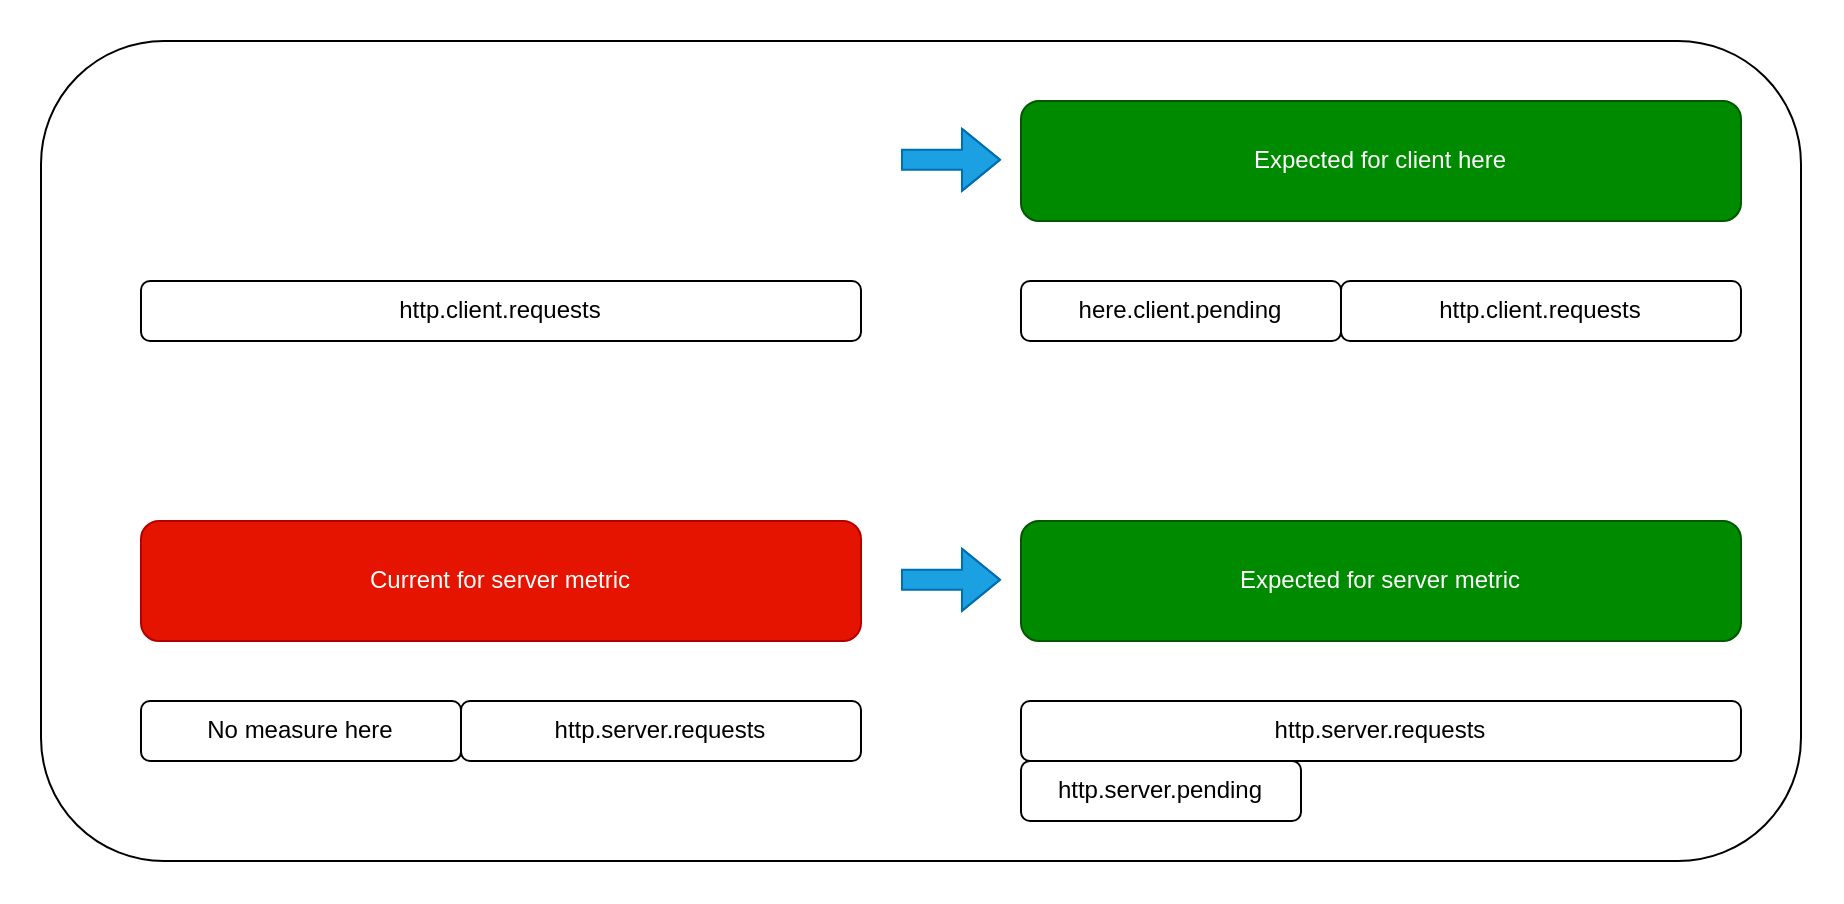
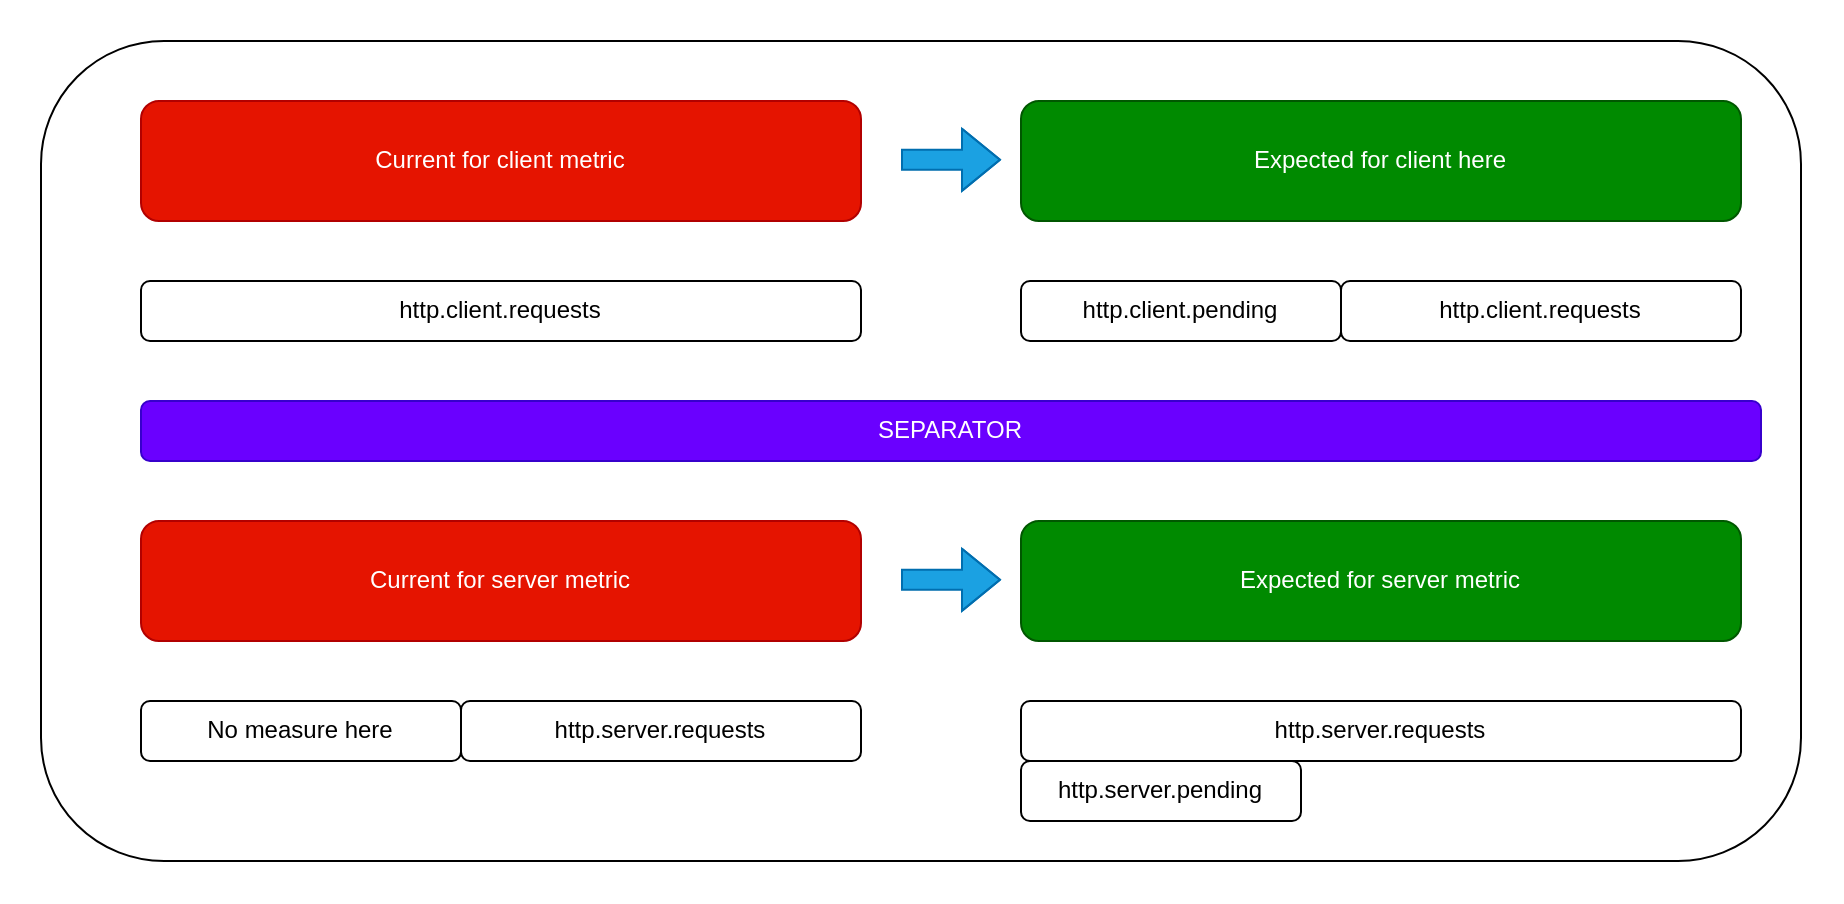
none -> (501, 161)
(1181, 311) -> (1181, 311)
none -> (951, 431)
